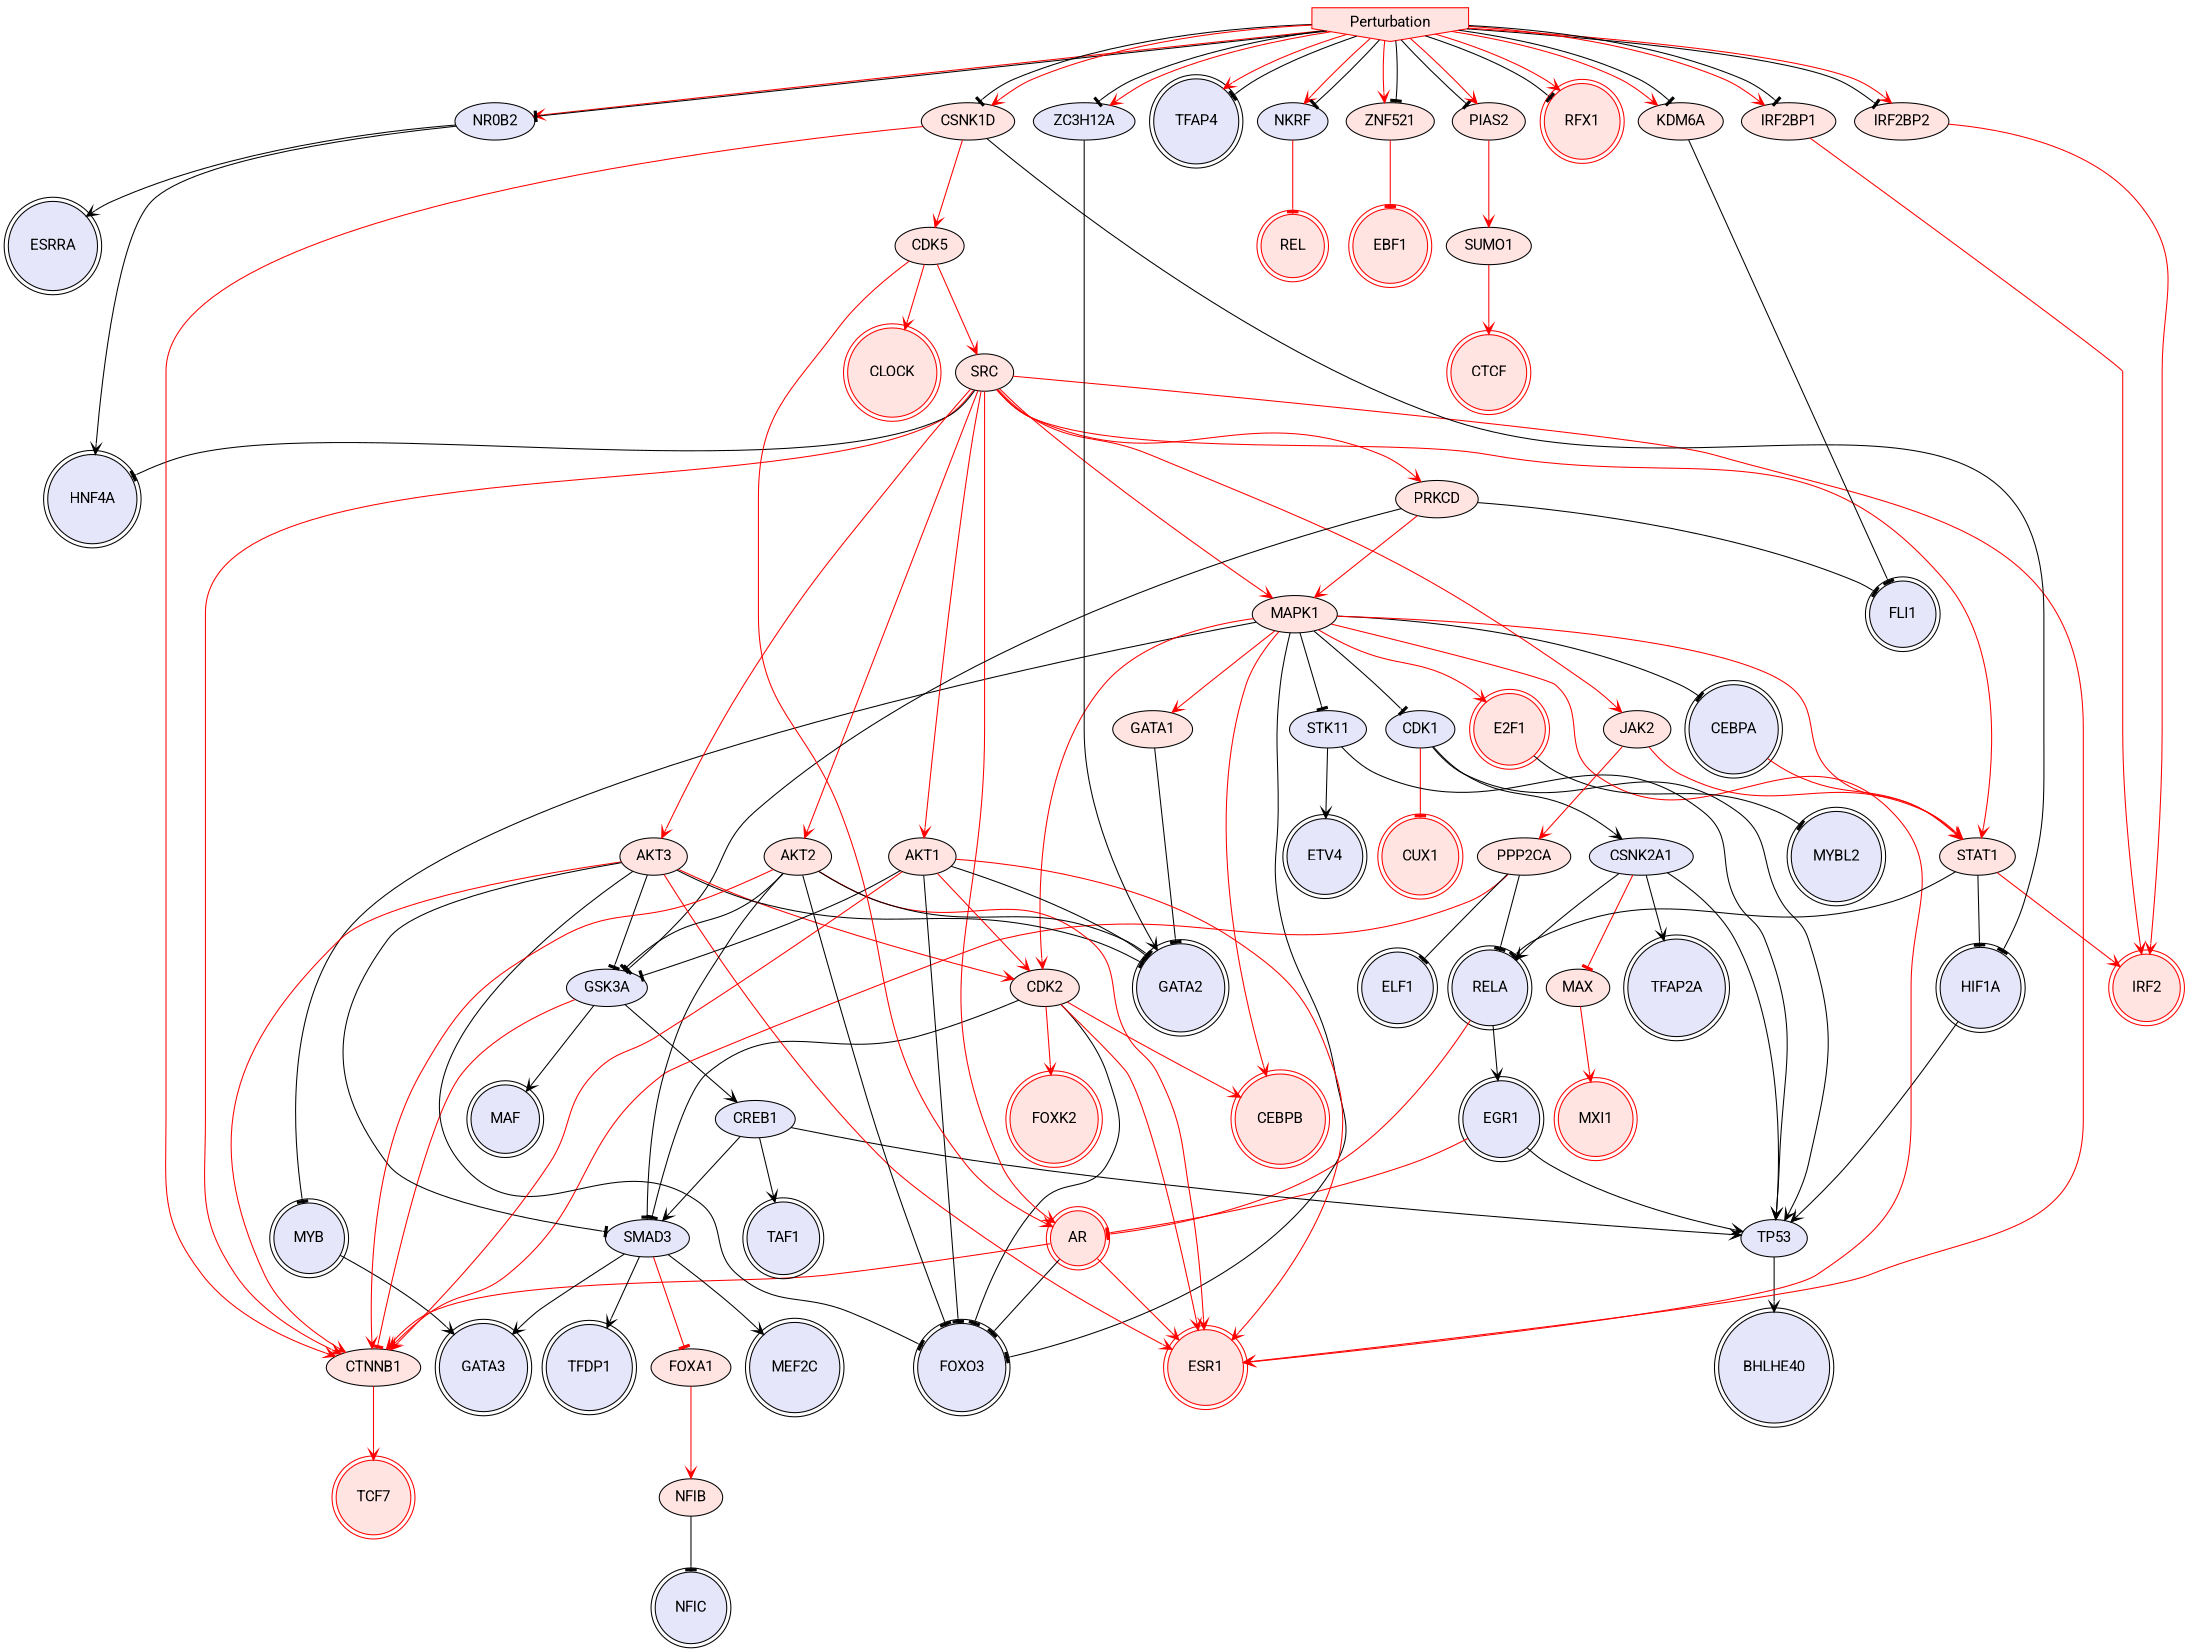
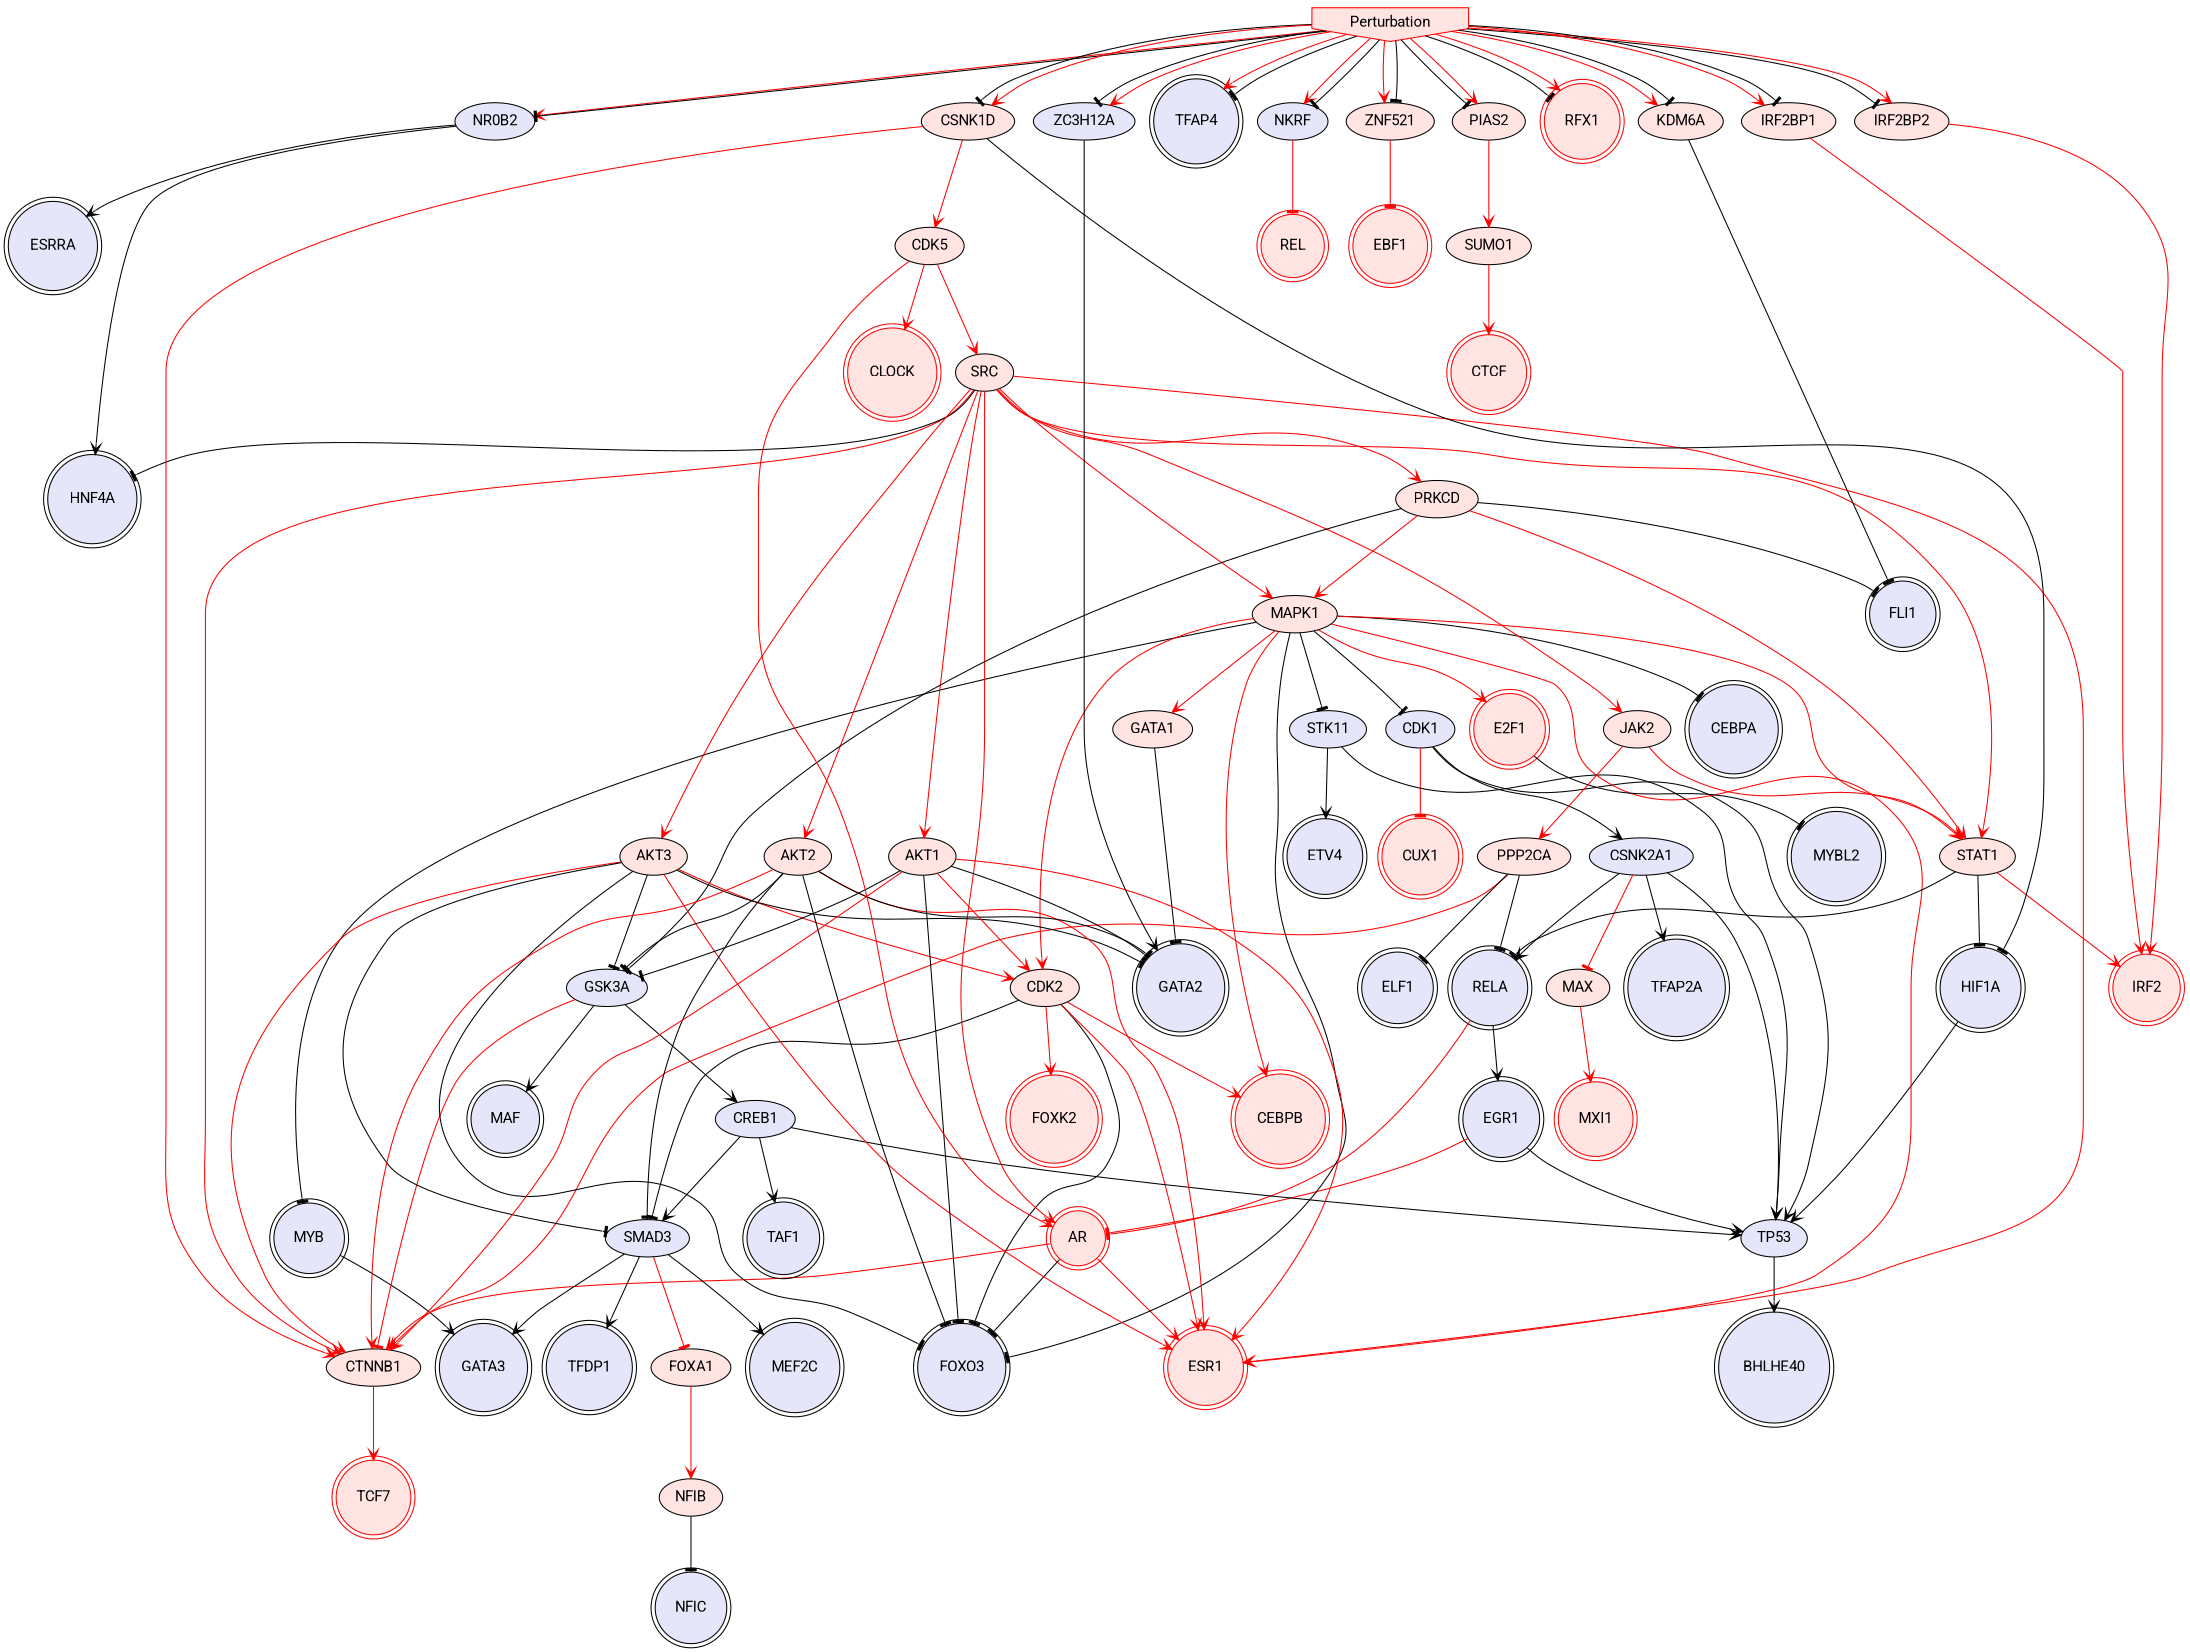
(1827, 786) -> (1741, 631)
